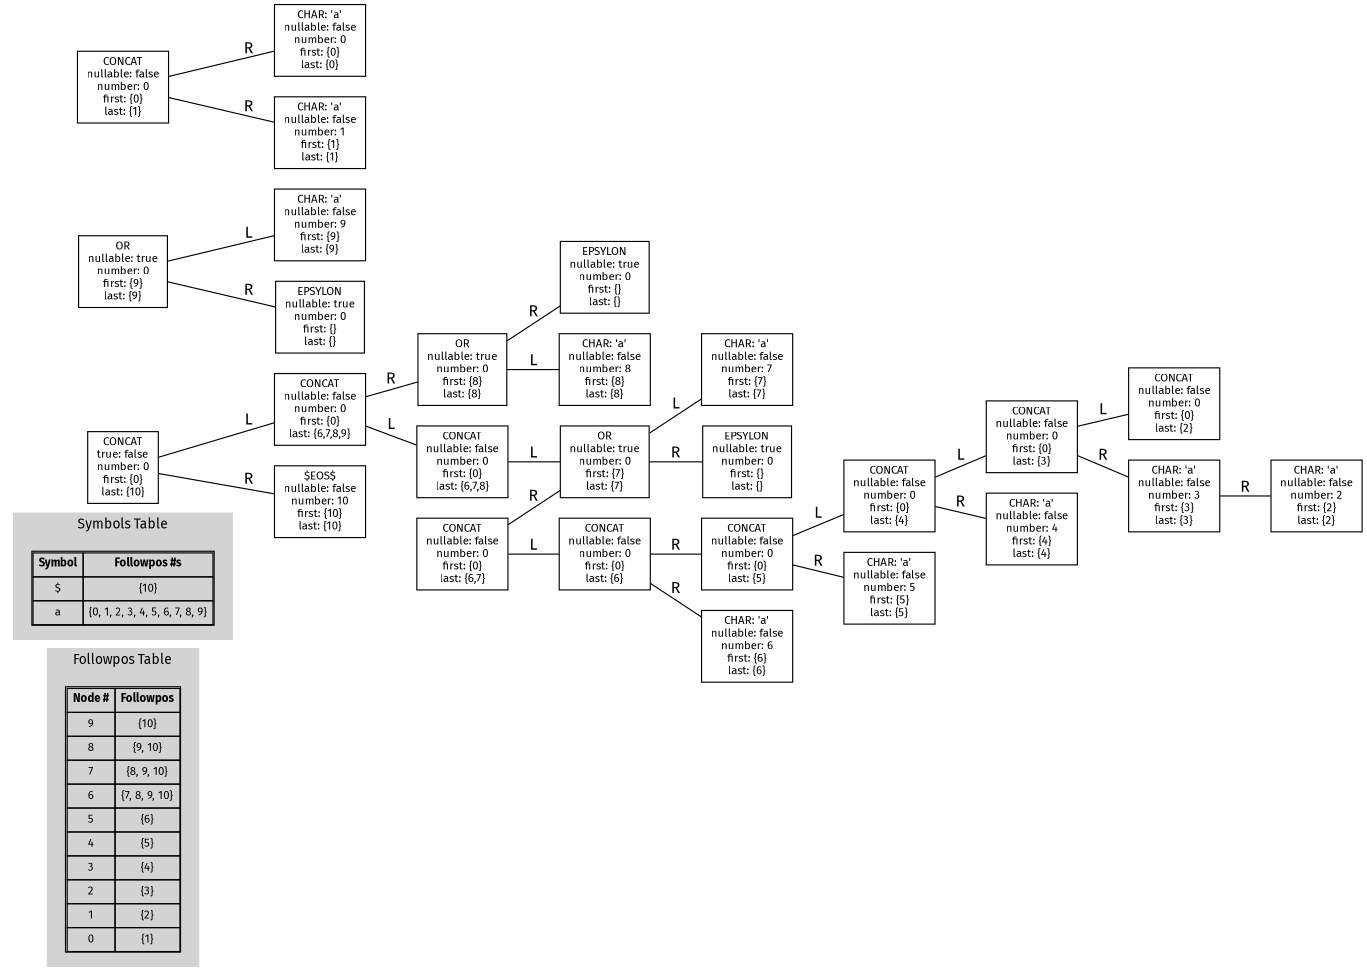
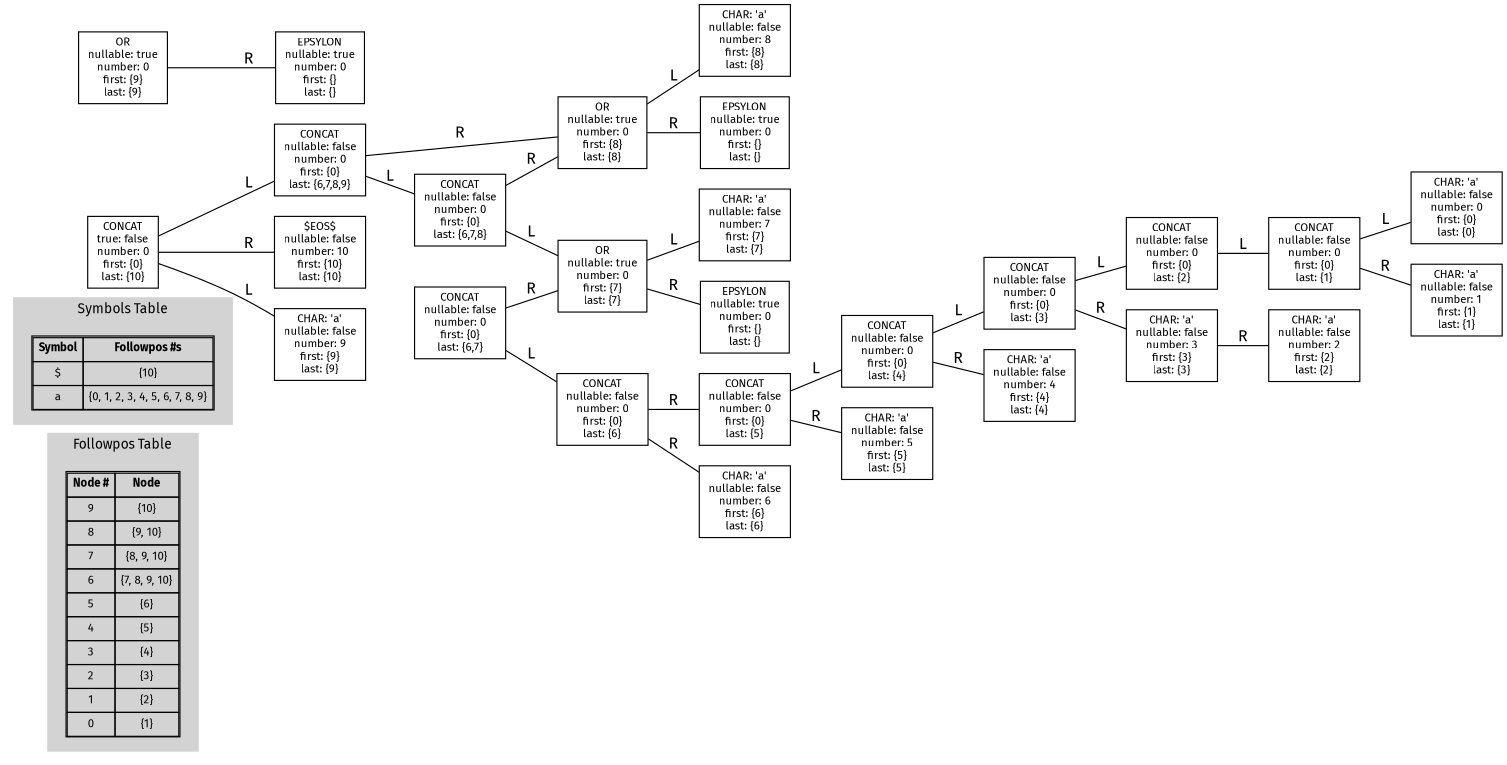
(249, 49) -> (1385, 220)
none -> (532, 171)
(221, 248) -> (218, 287)
none -> (1243, 253)
(147, 699) -> (147, 483)
